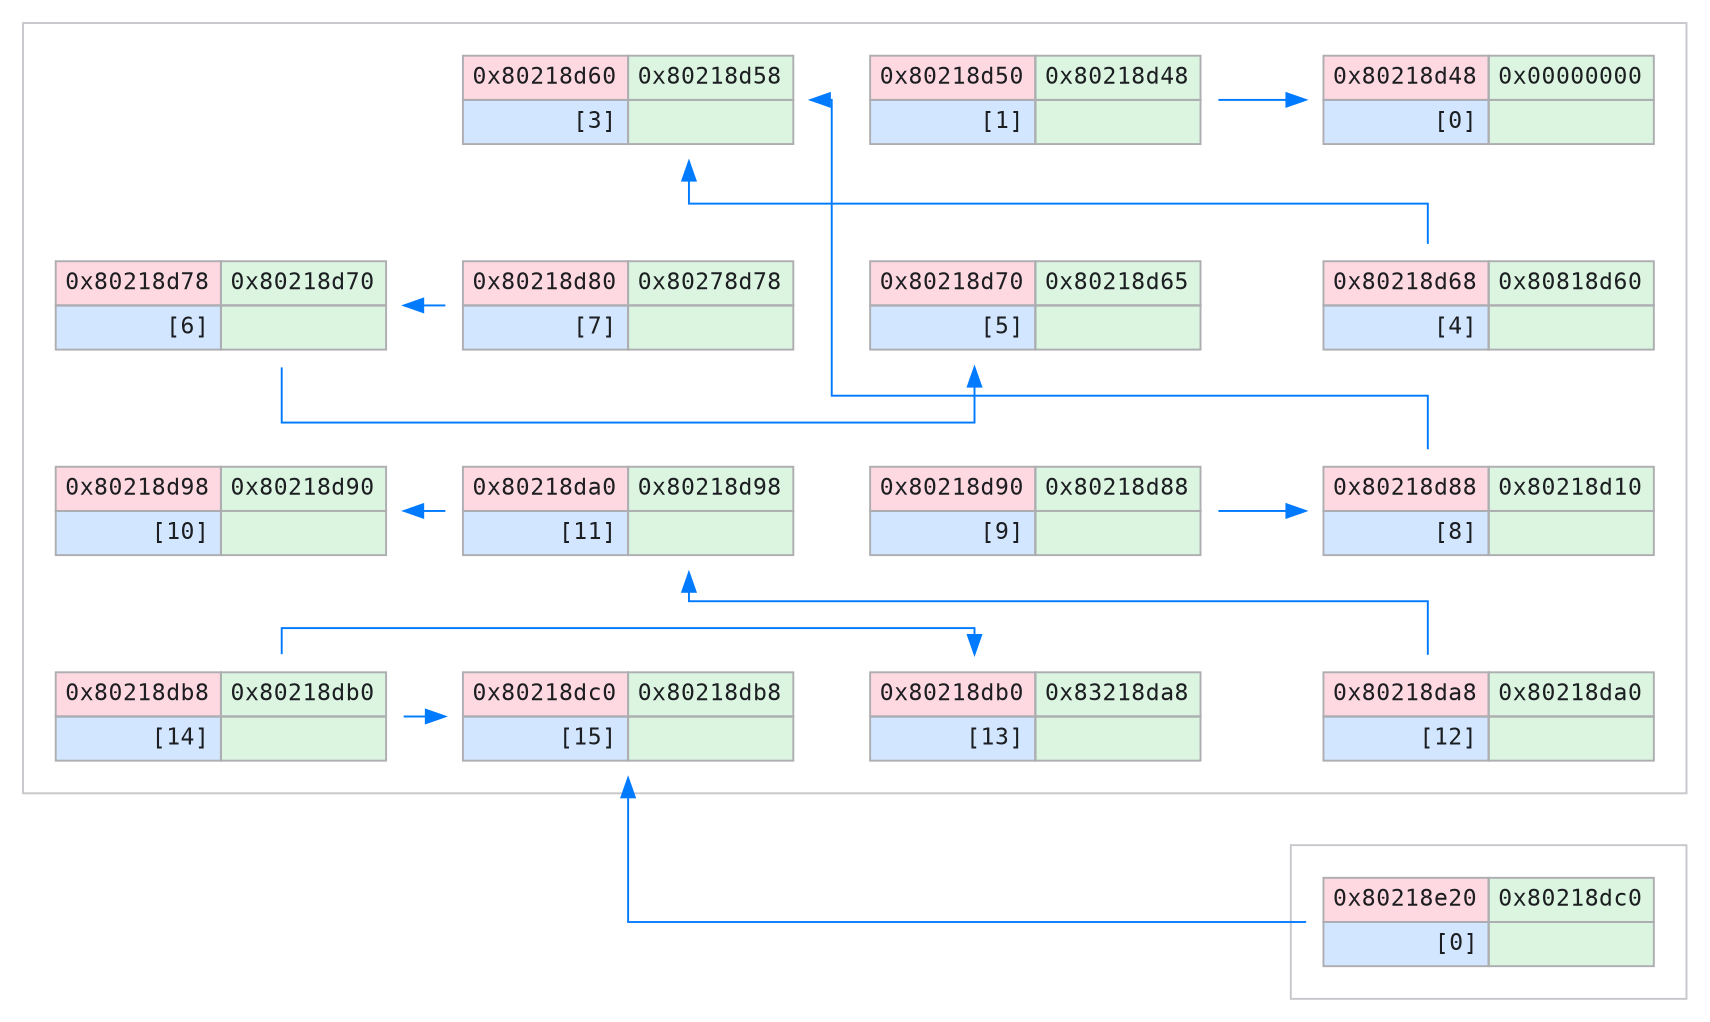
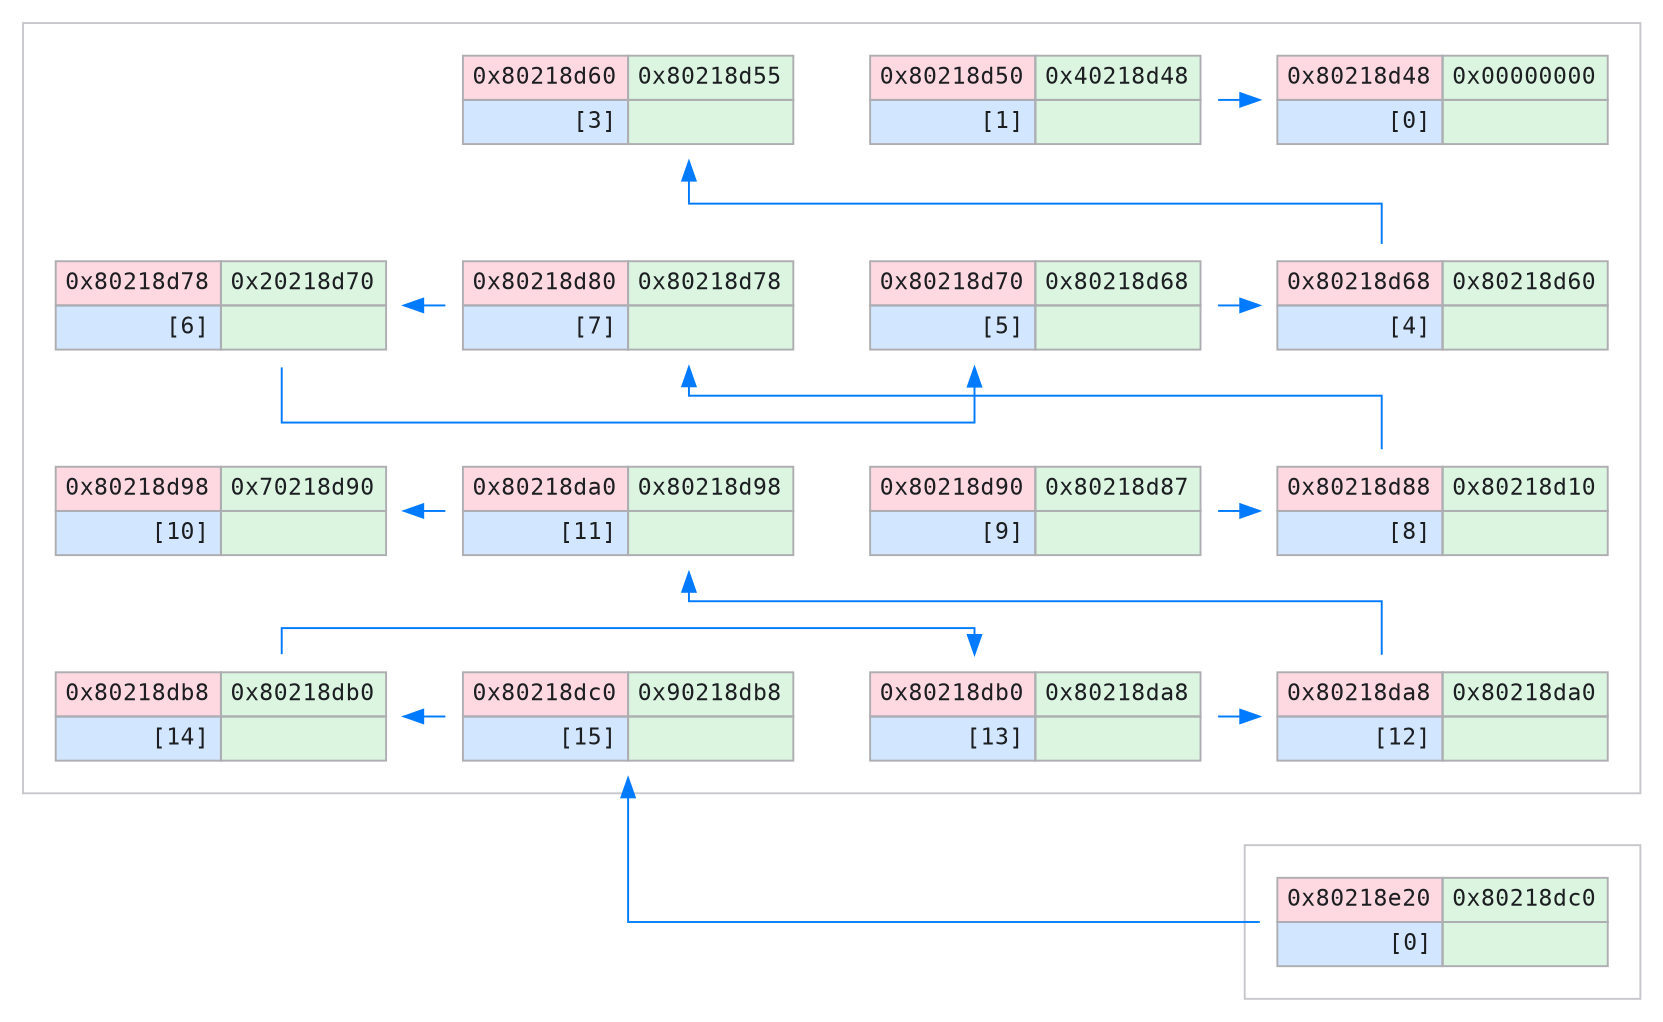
(711, 77) -> (711, 77)
(1118, 77) -> (1118, 77)
(303, 282) -> (303, 282)
(711, 282) -> (711, 282)
(1118, 282) -> (1118, 282)
(1571, 282) -> (1525, 282)
none -> (1229, 305)
(1008, 396) -> (1057, 396)
(303, 488) -> (303, 488)
(1118, 488) -> (1118, 488)
(711, 693) -> (711, 693)
(1118, 693) -> (1118, 693)
(415, 716) -> (434, 716)
none -> (1229, 716)
